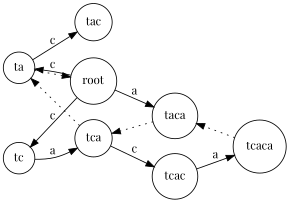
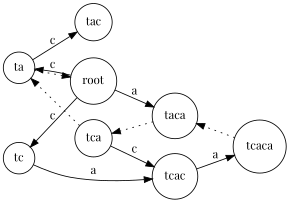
(53, 158) -> (88, 180)
